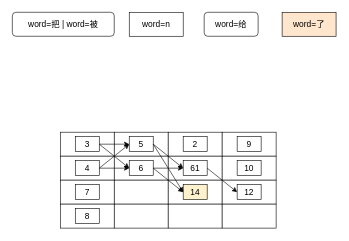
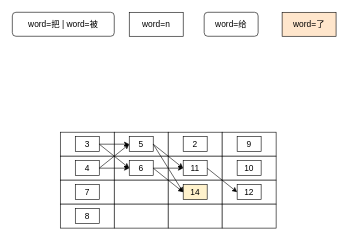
(195, 168) -> (195, 168)
